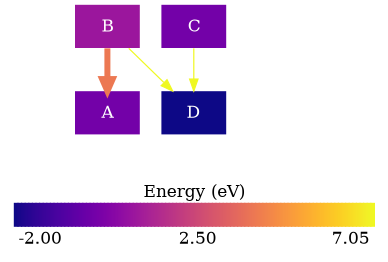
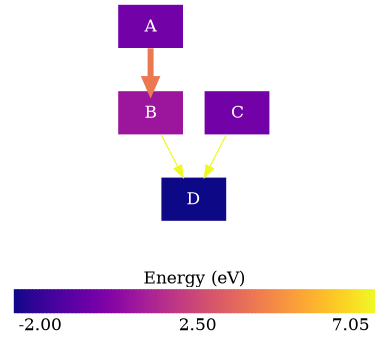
(107, 64) -> (151, 64)
